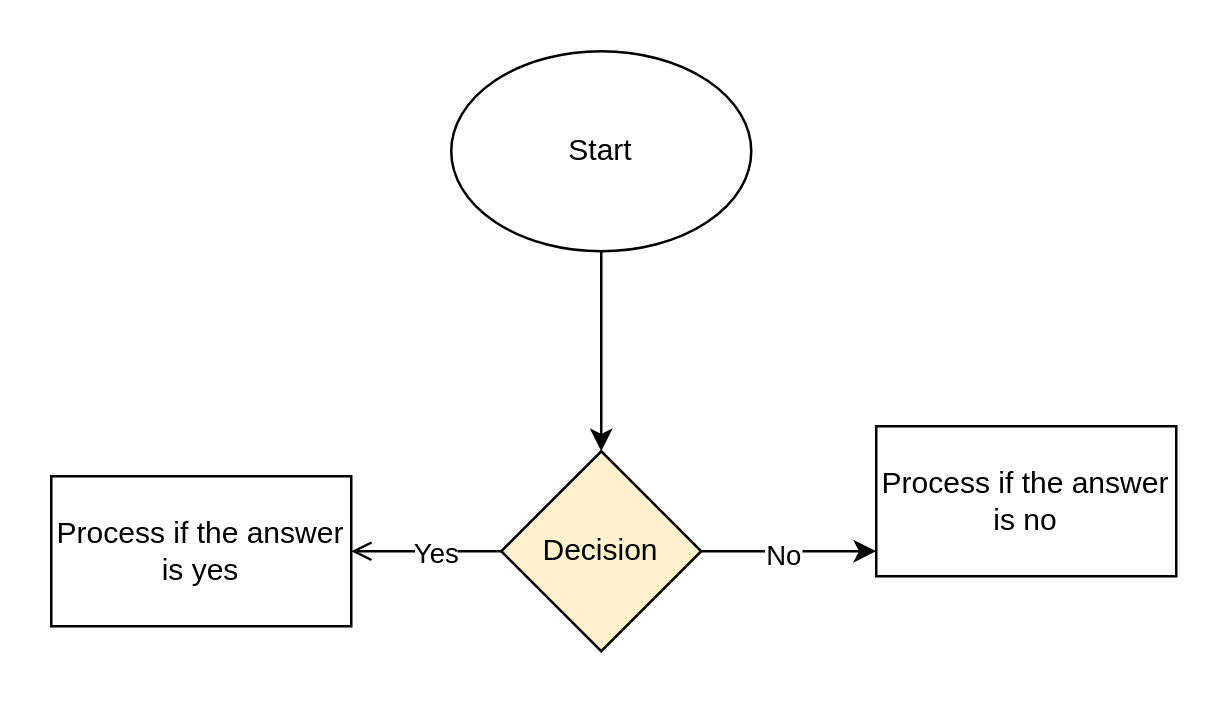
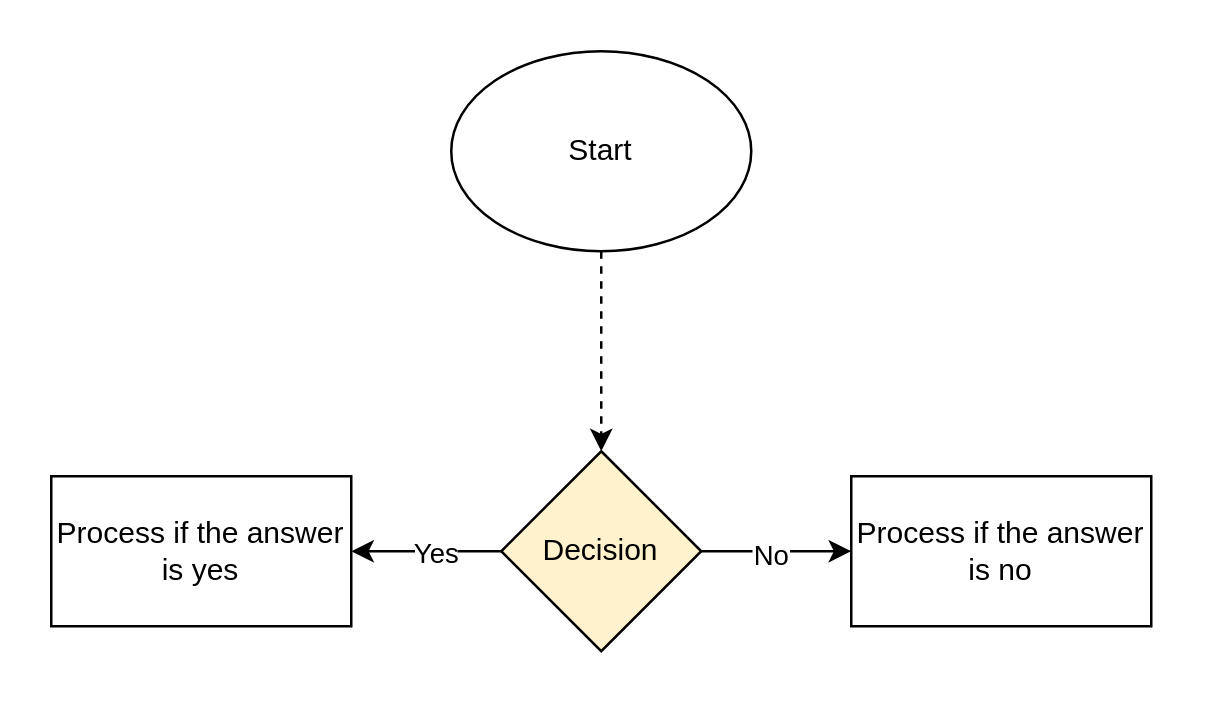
(601, 342) -> (601, 342)
(1026, 501) -> (1001, 551)
(365, 551) -> (369, 551)
